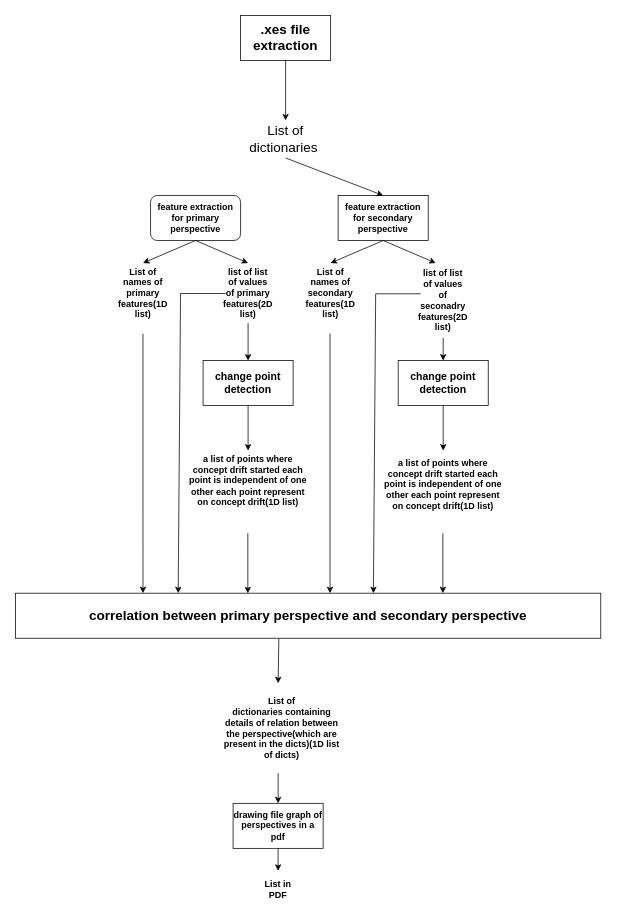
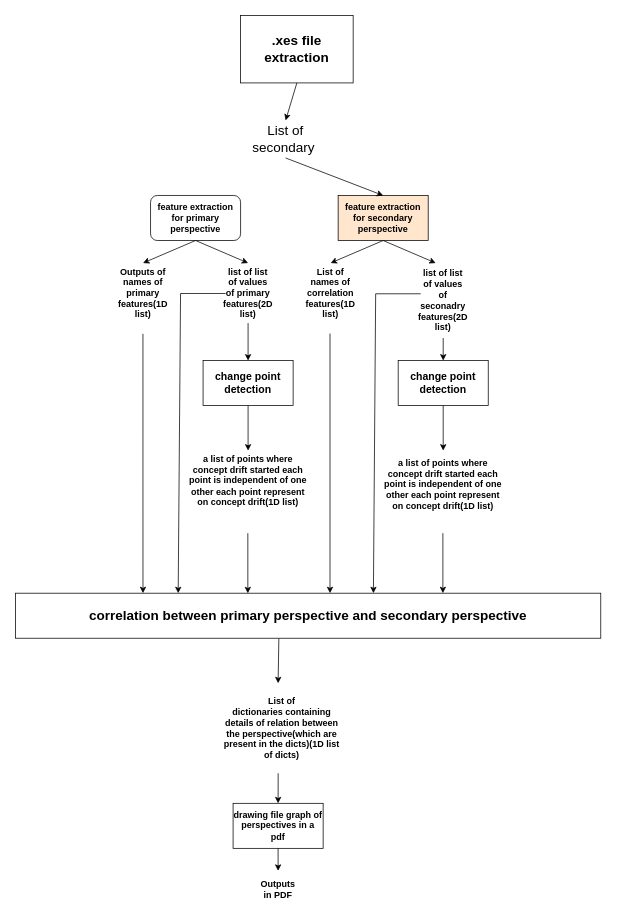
(285, 38) -> (297, 49)
(285, 139) -> (285, 139)
(383, 218) -> (383, 218)
(143, 293) -> (143, 293)
(330, 293) -> (330, 293)
(278, 889) -> (278, 889)
